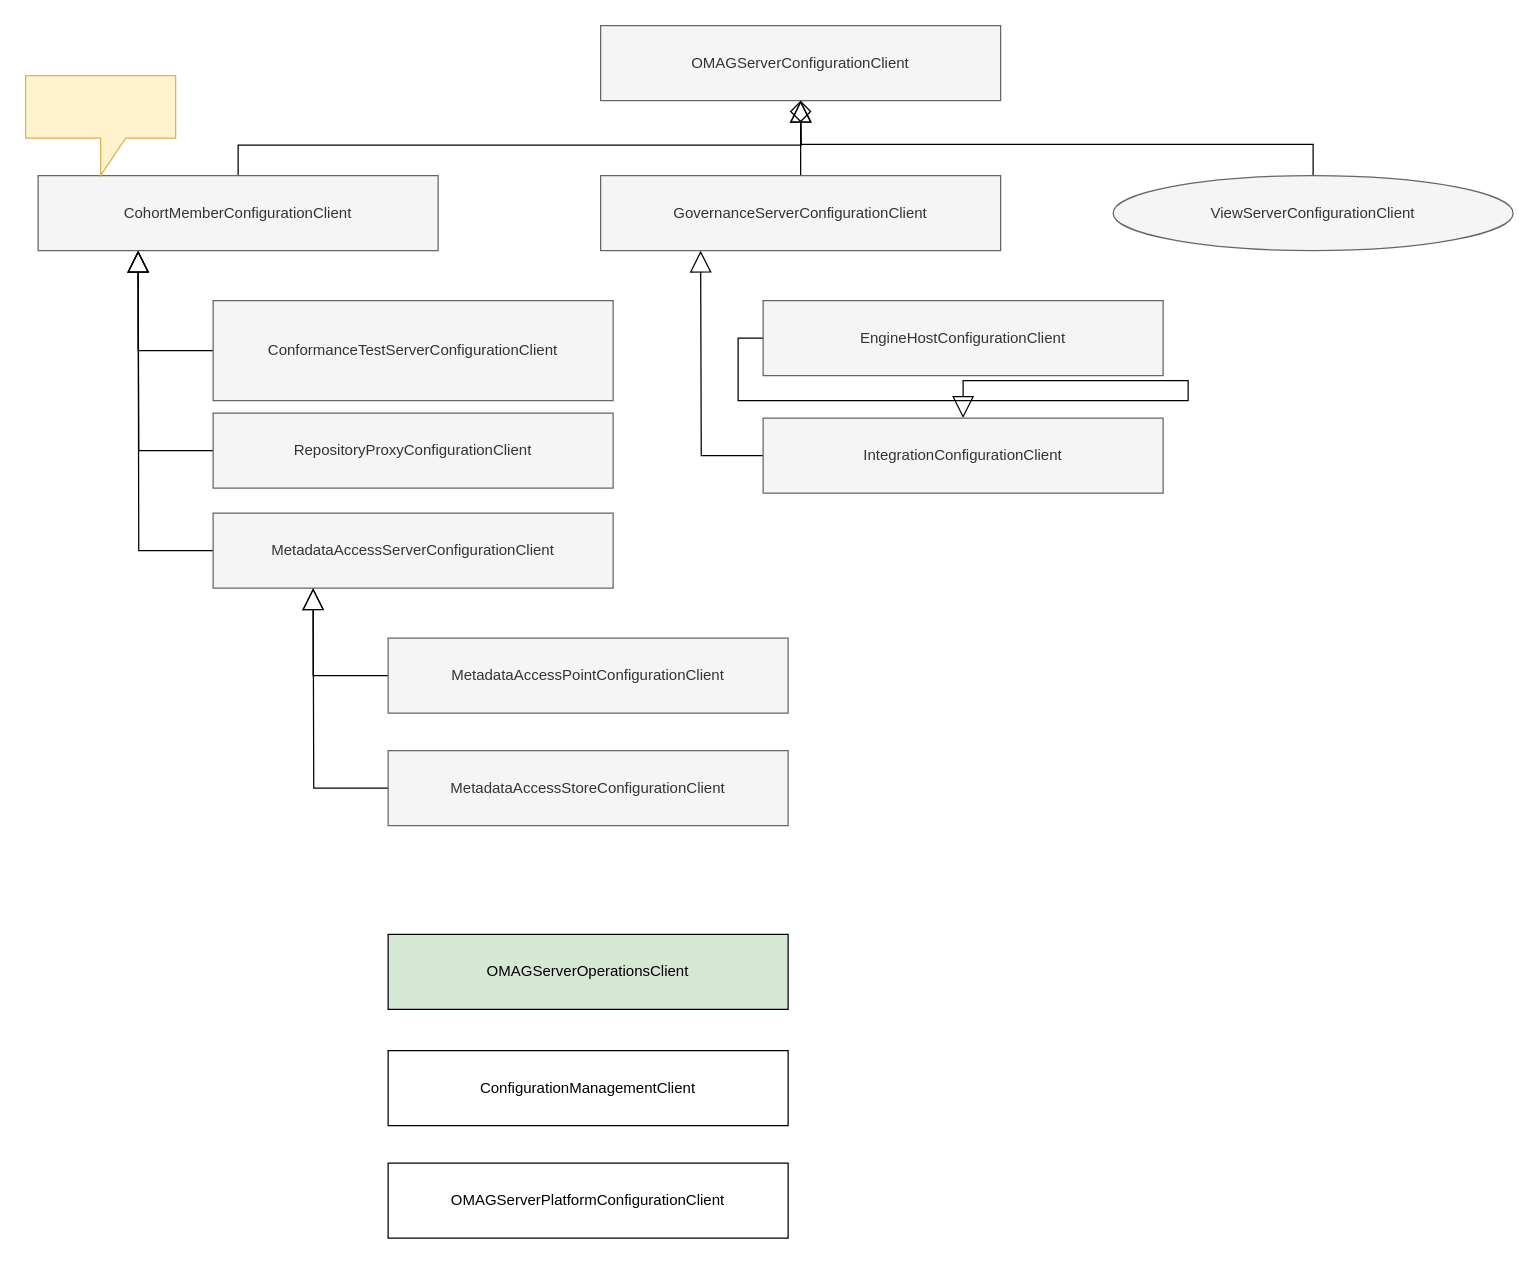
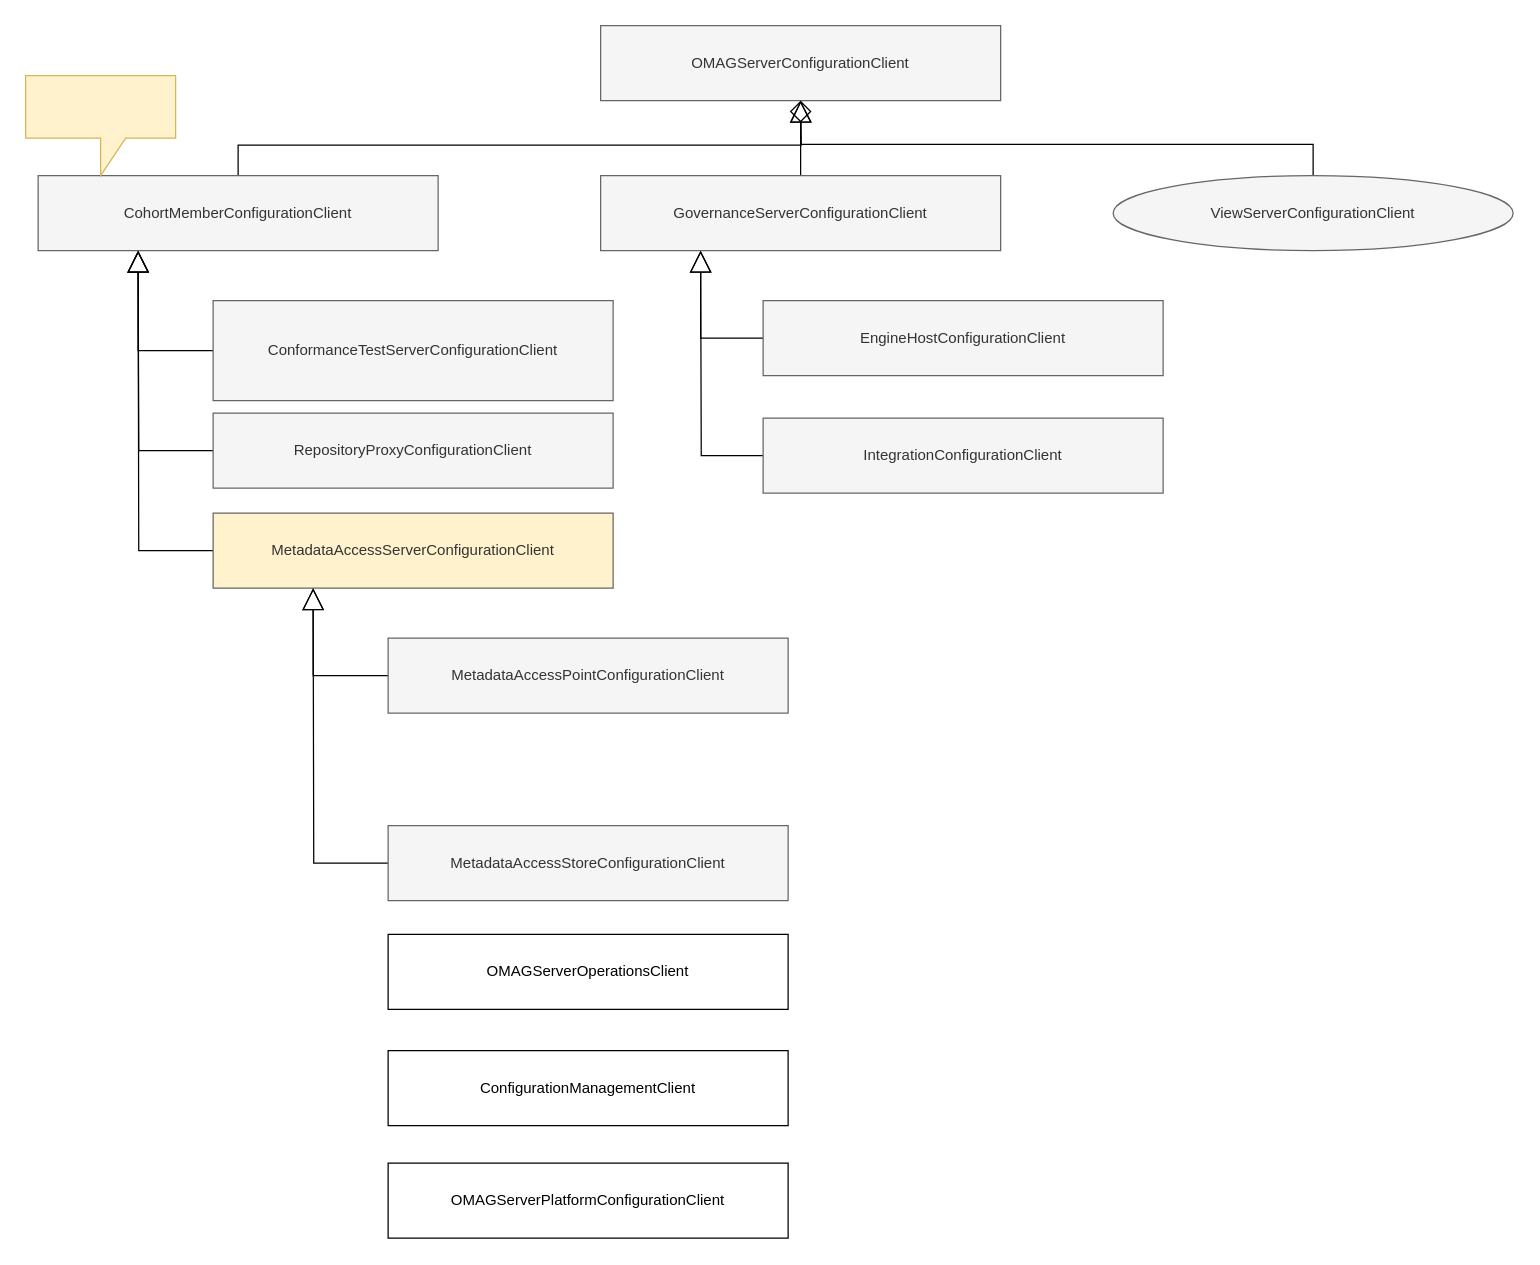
(1061, 401) -> (721, 338)
(413, 551) -> (413, 551)
(588, 788) -> (588, 863)
(588, 972) -> (588, 972)
